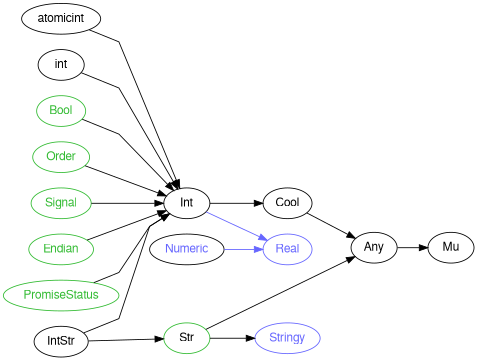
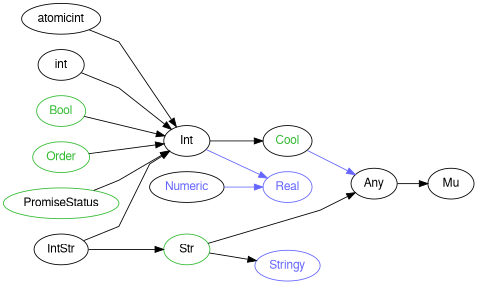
(61, 203) -> none
(288, 203) -> (288, 141)
(327, 224) -> (327, 161)
(61, 249) -> none
(61, 296) -> (61, 203)
